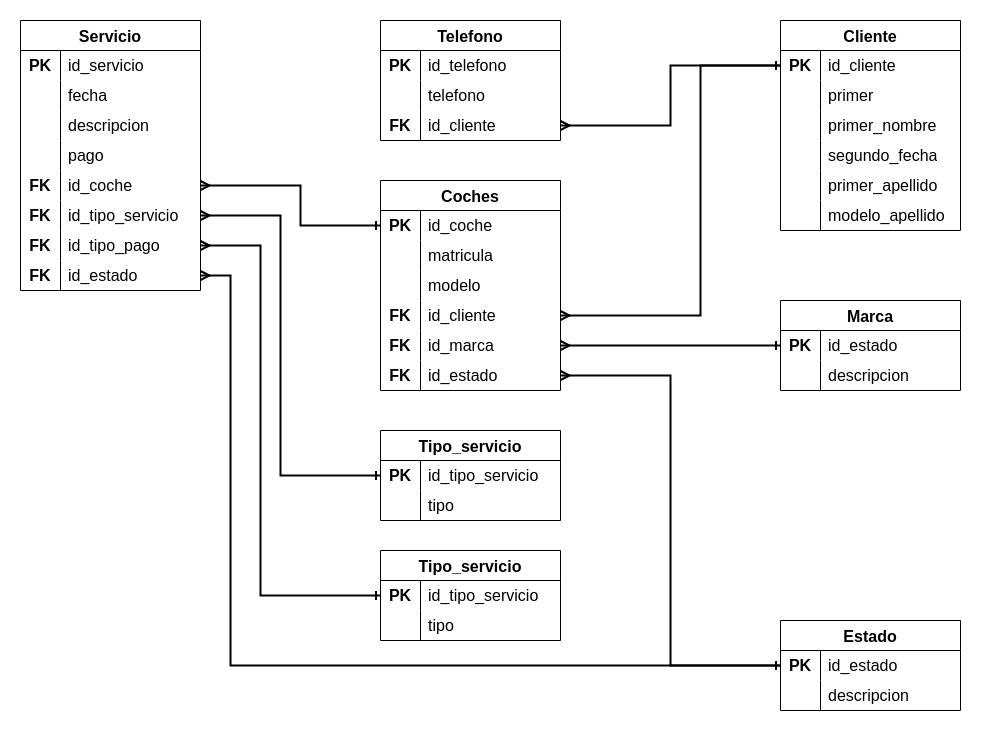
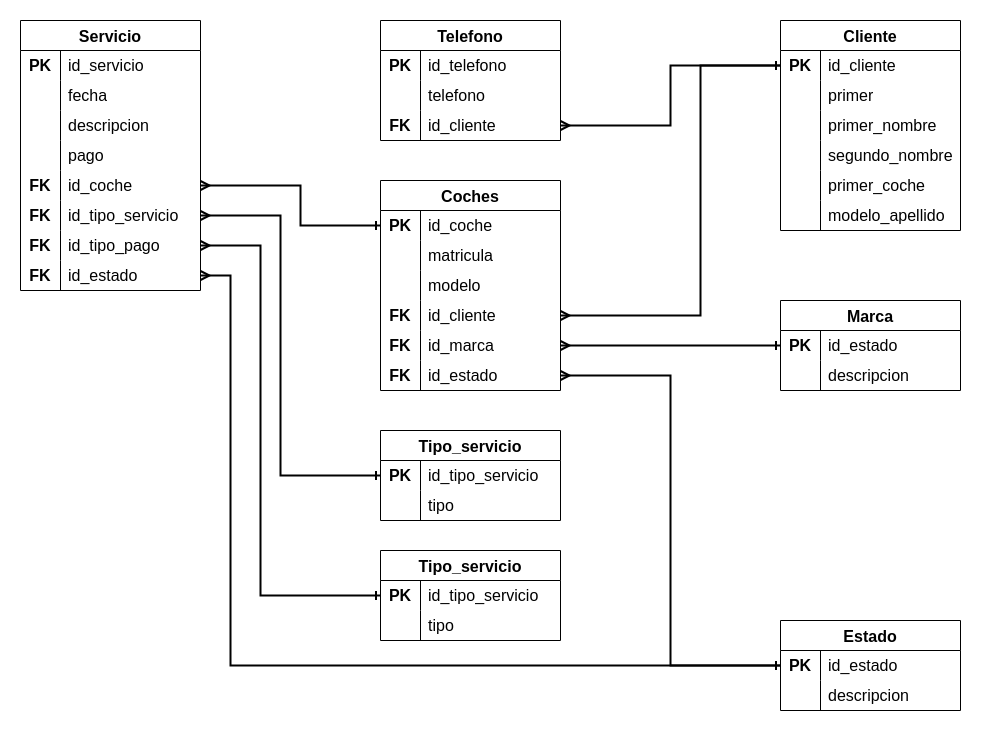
(887, 156) -> (891, 156)
(887, 186) -> (880, 186)
